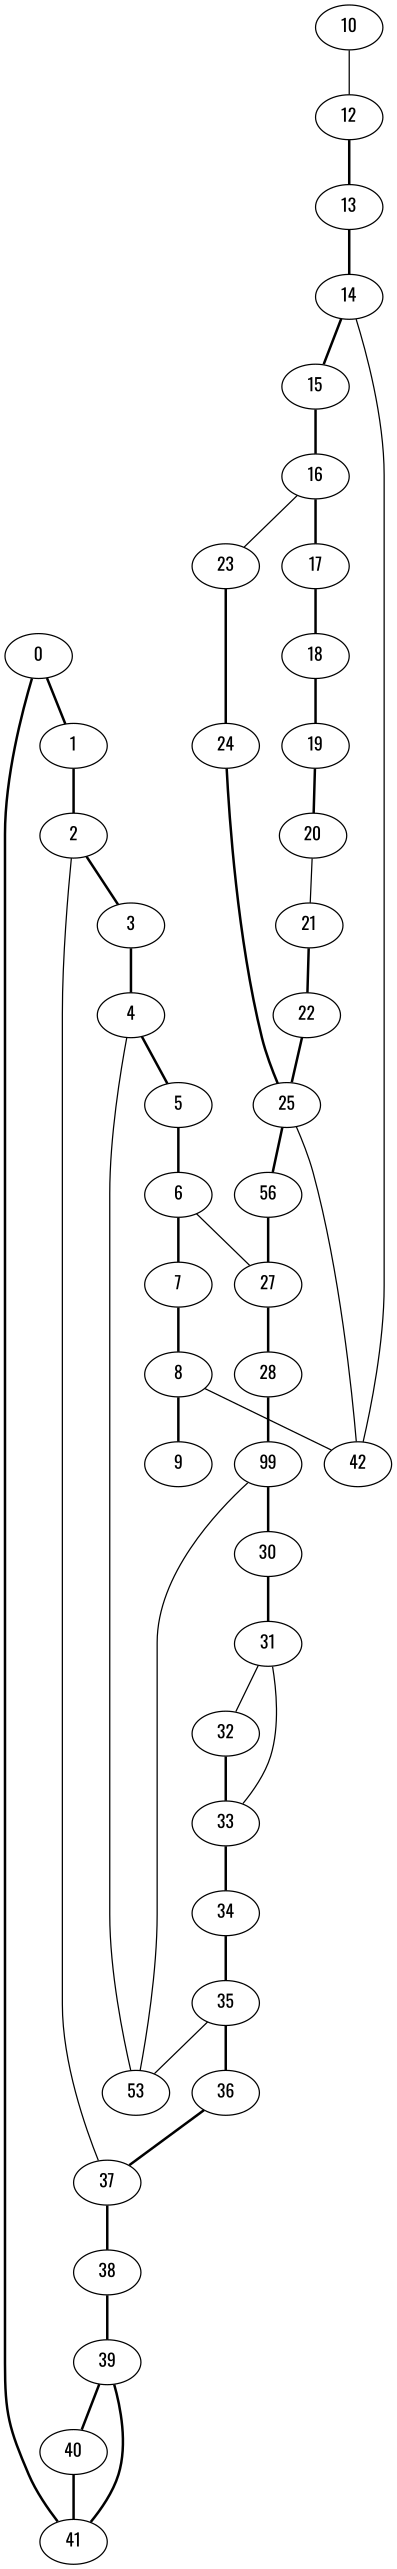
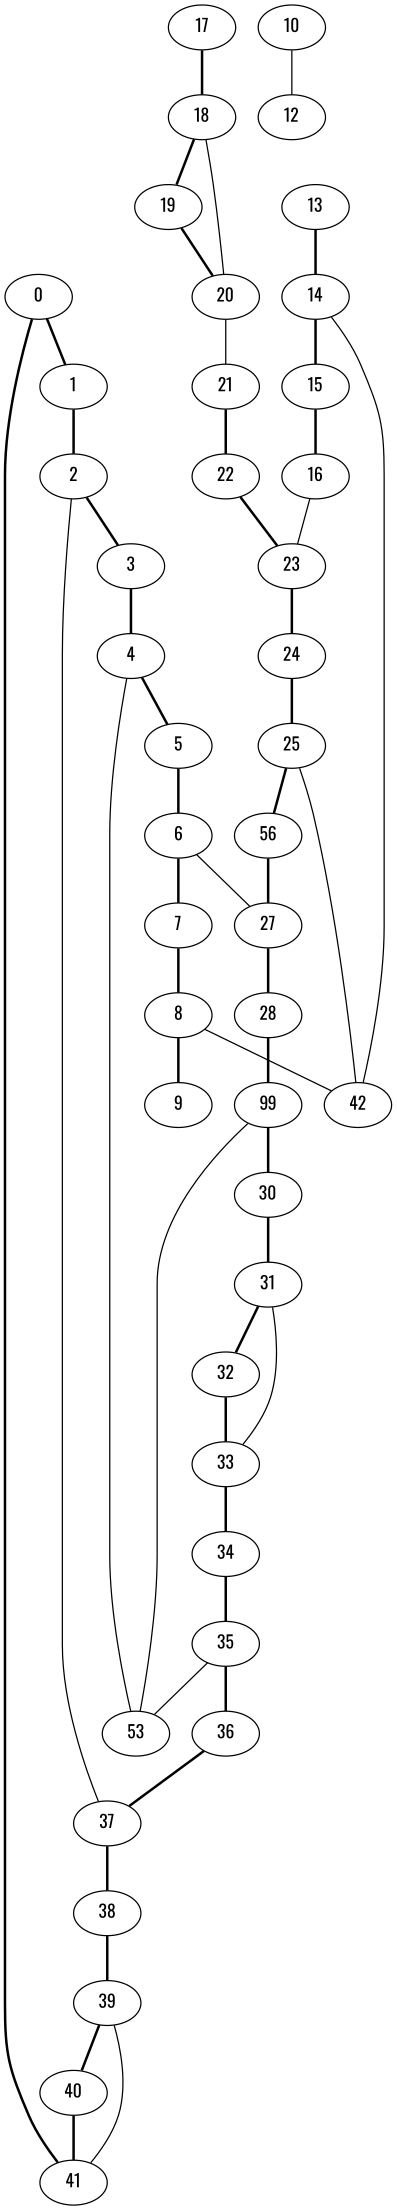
(349, 162) -> none
none -> (216, 207)
(316, 521) -> none
(297, 1060) -> (259, 521)
(247, 1688) -> (247, 1329)
(122, 2457) -> (122, 2098)
